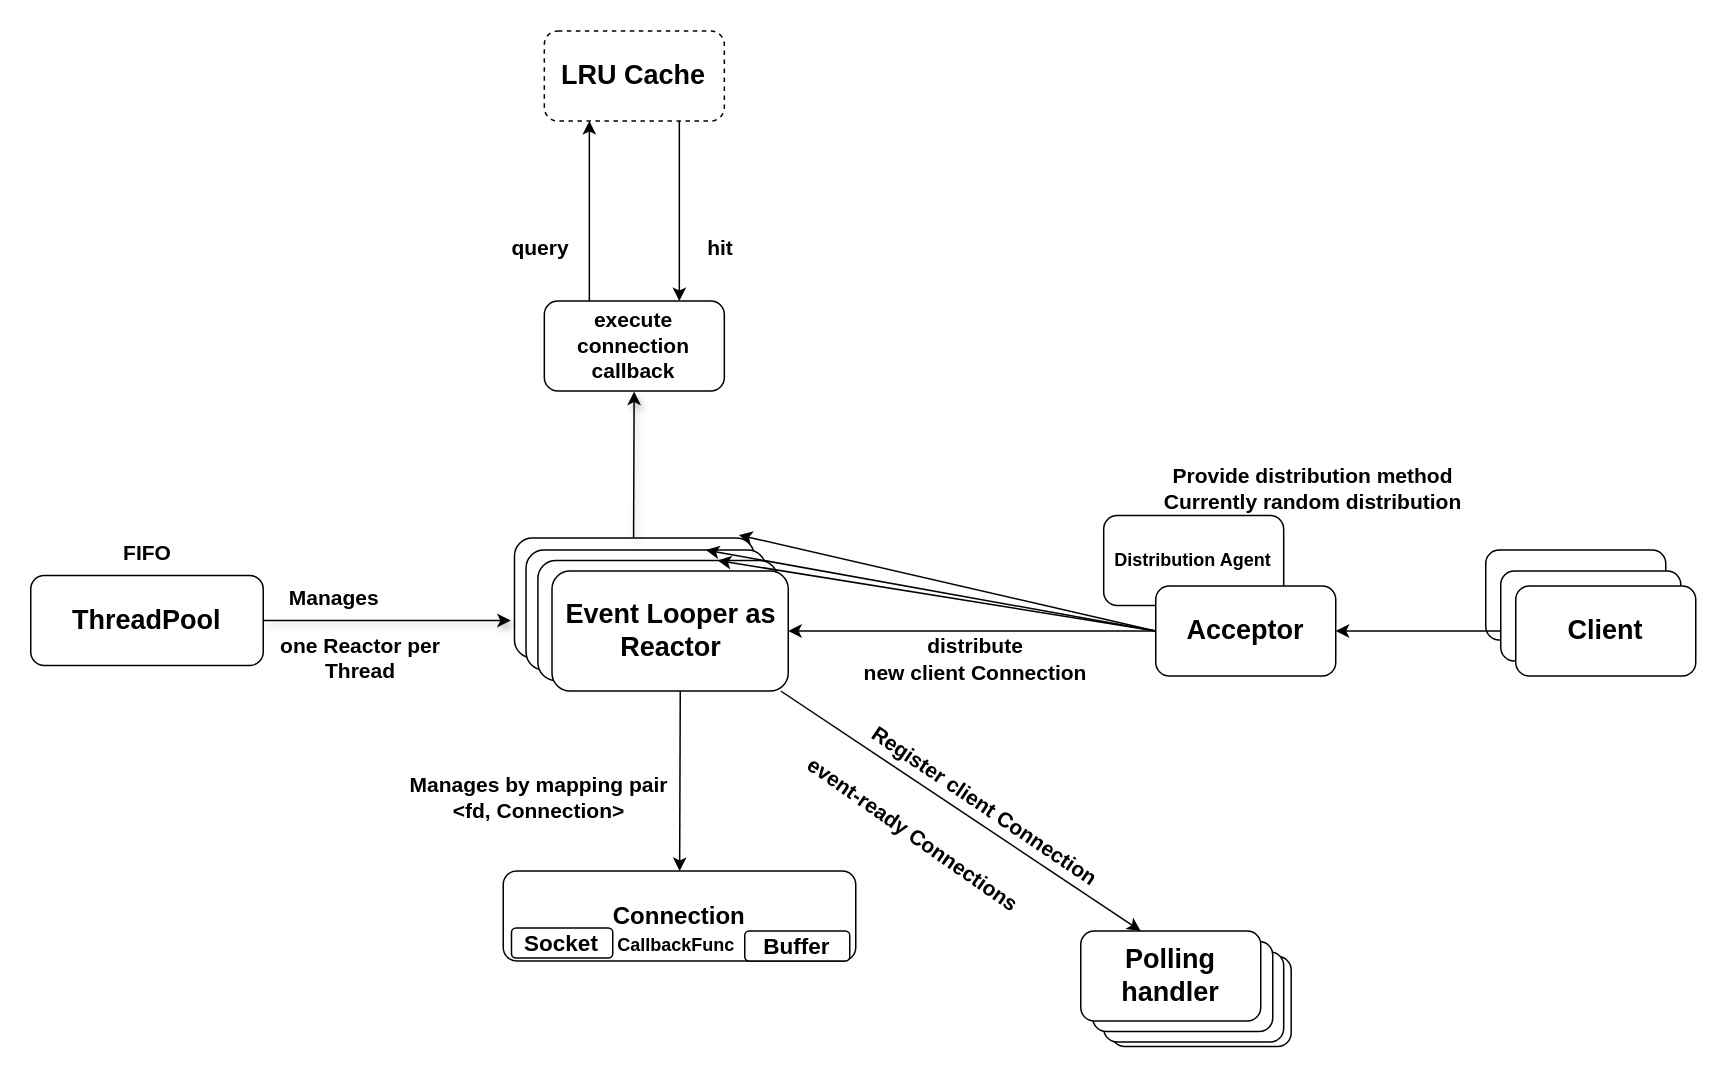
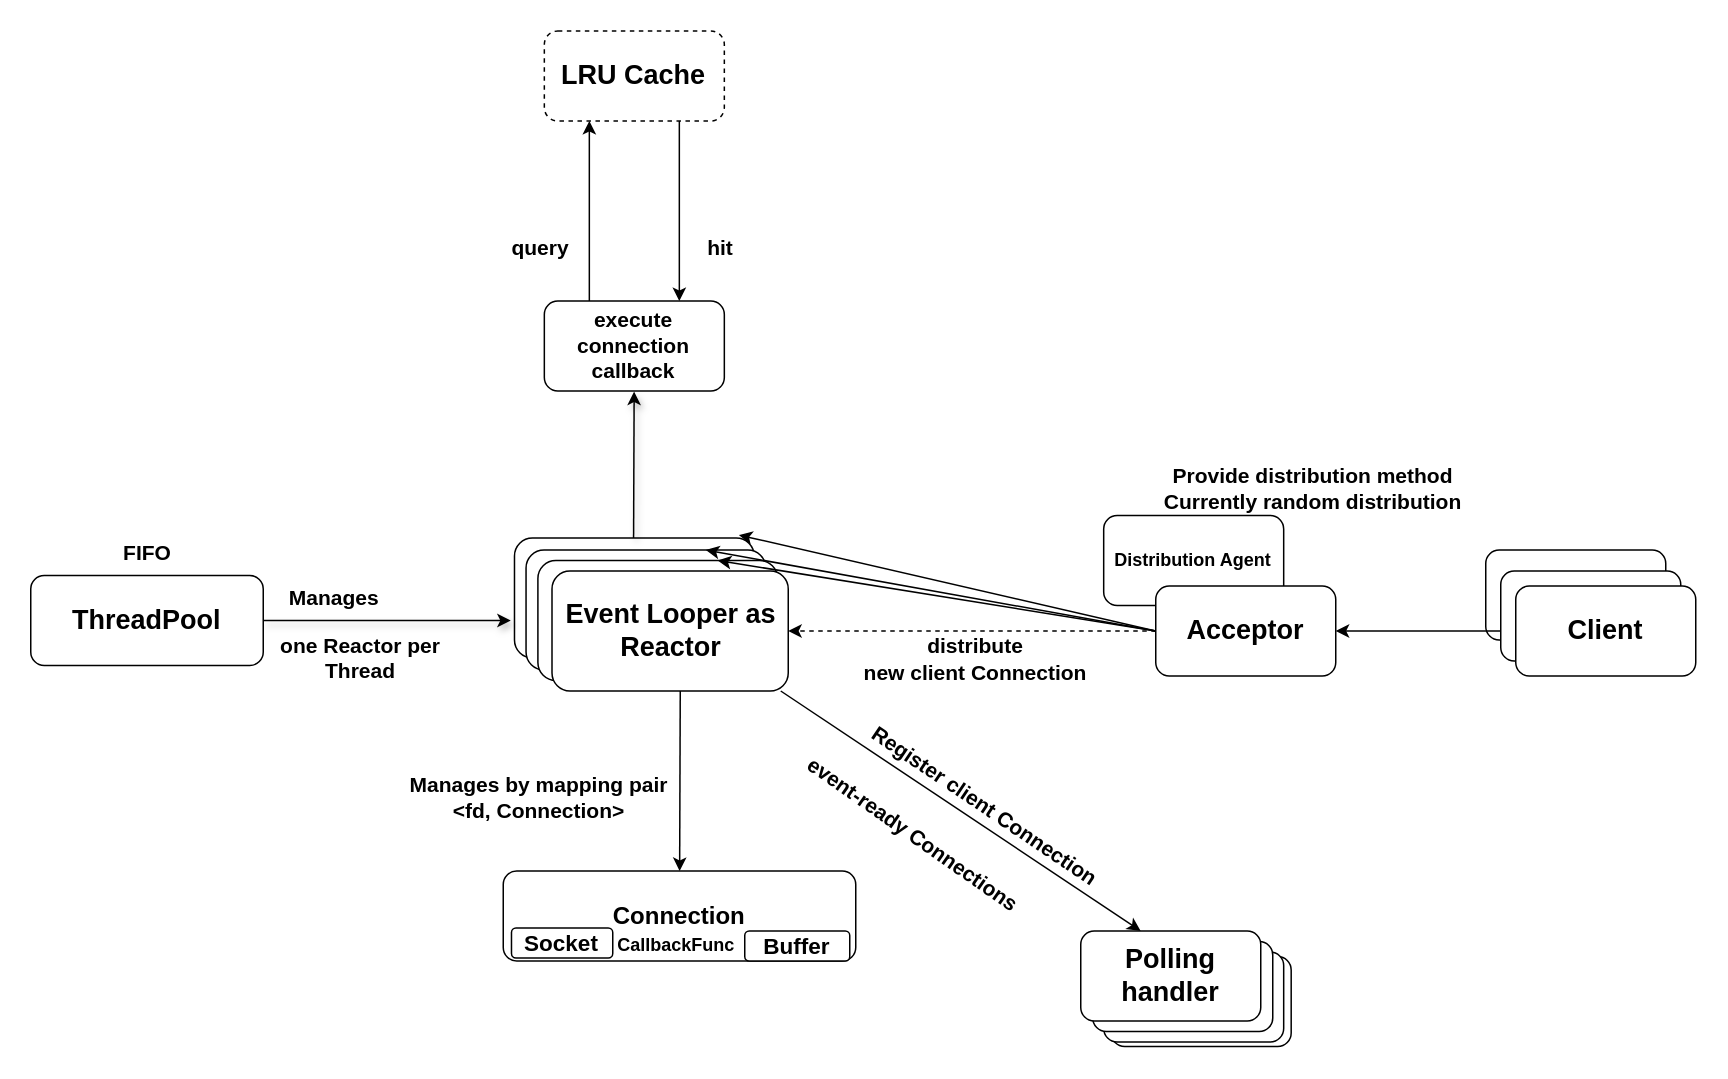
(975, 631) -> (975, 631)
